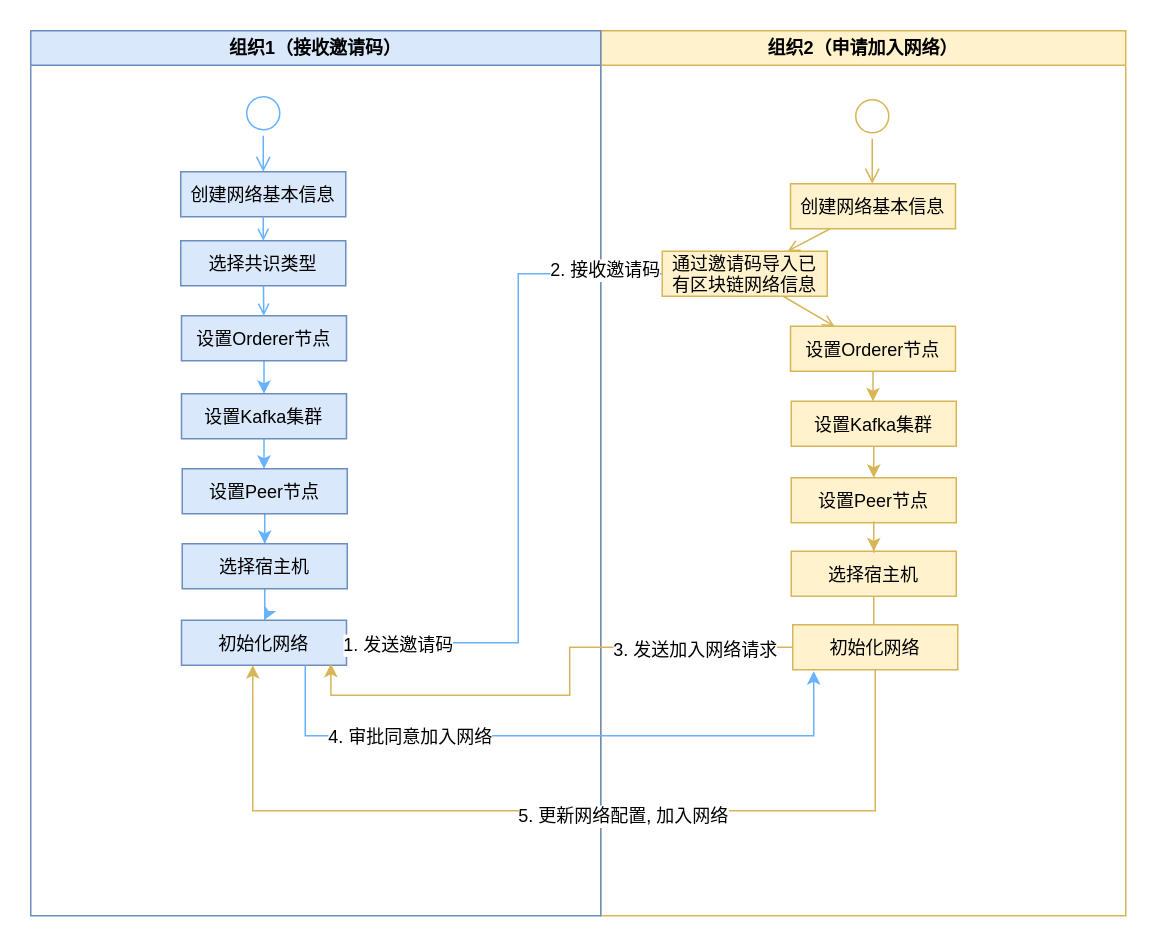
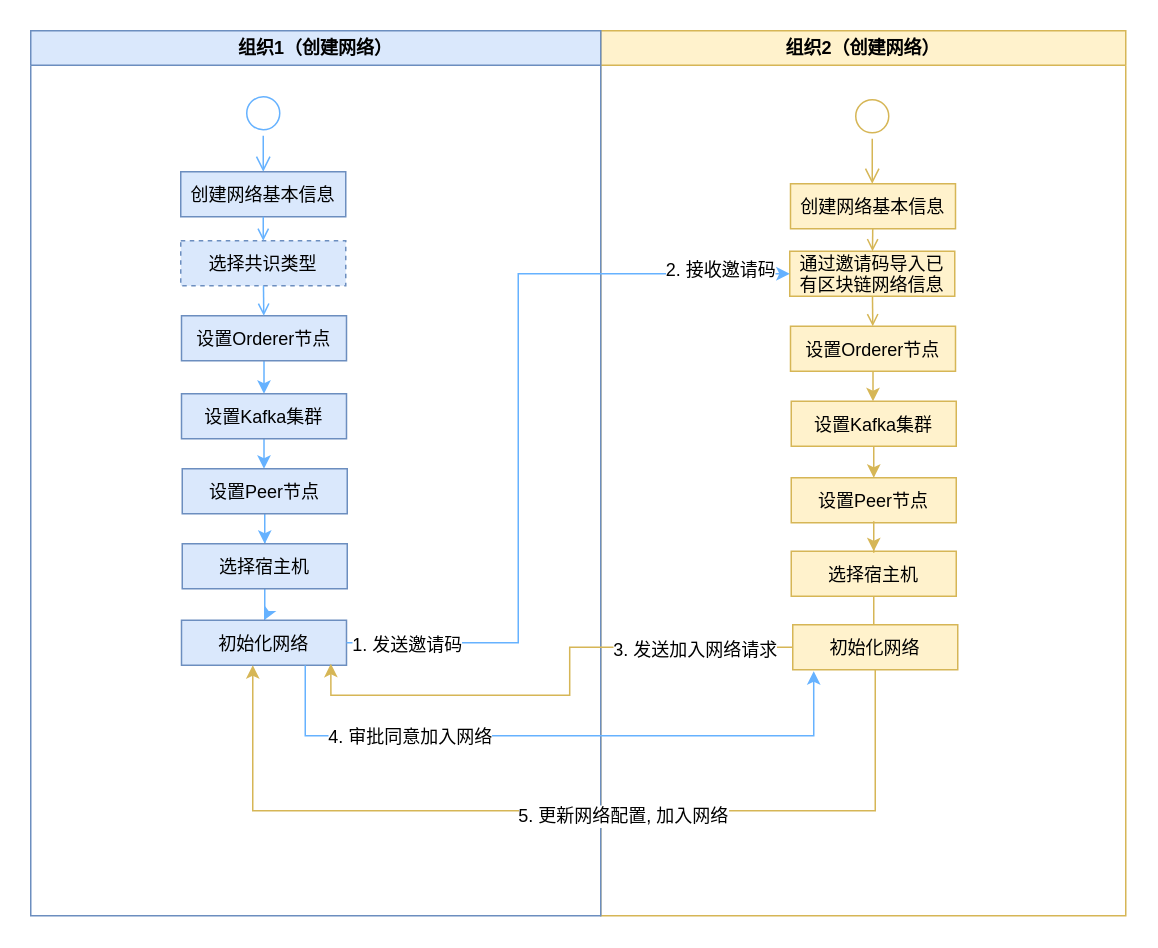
(316, 49) -> (316, 49)
(863, 49) -> (863, 49)
(263, 263) -> (263, 263)
(745, 274) -> (872, 274)
